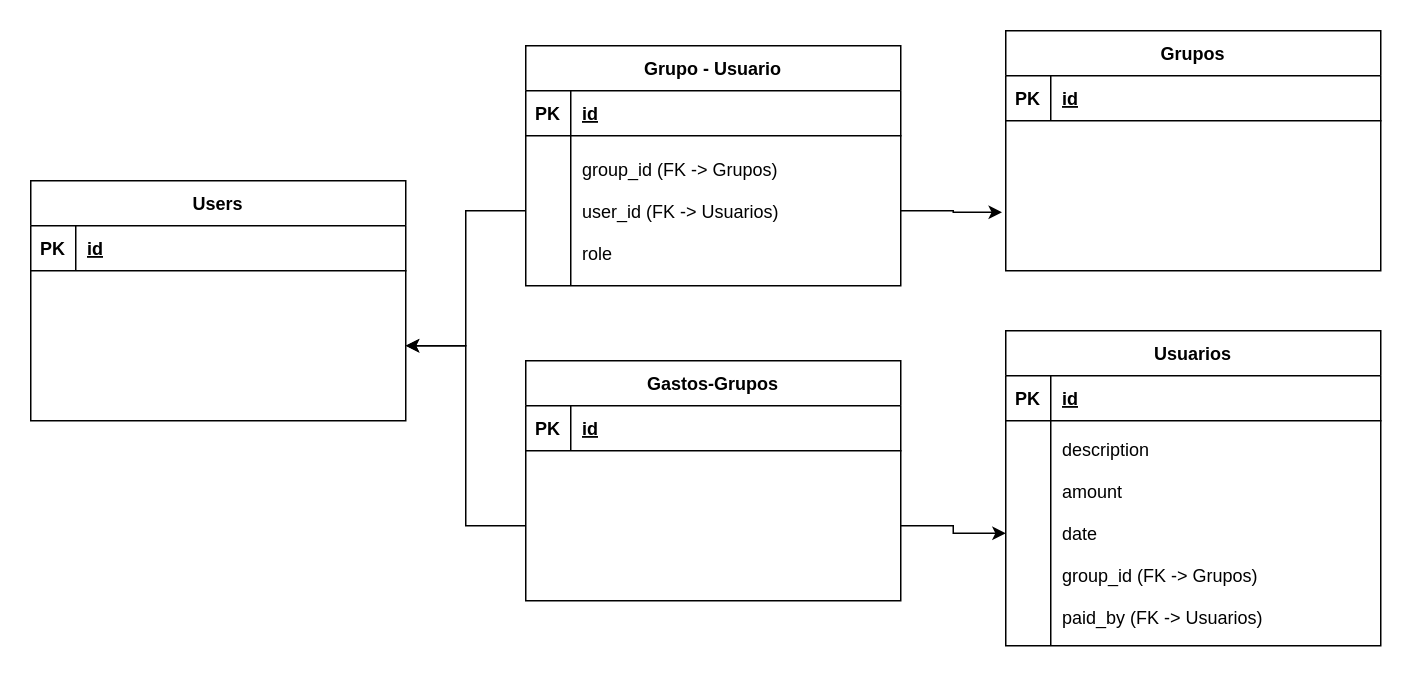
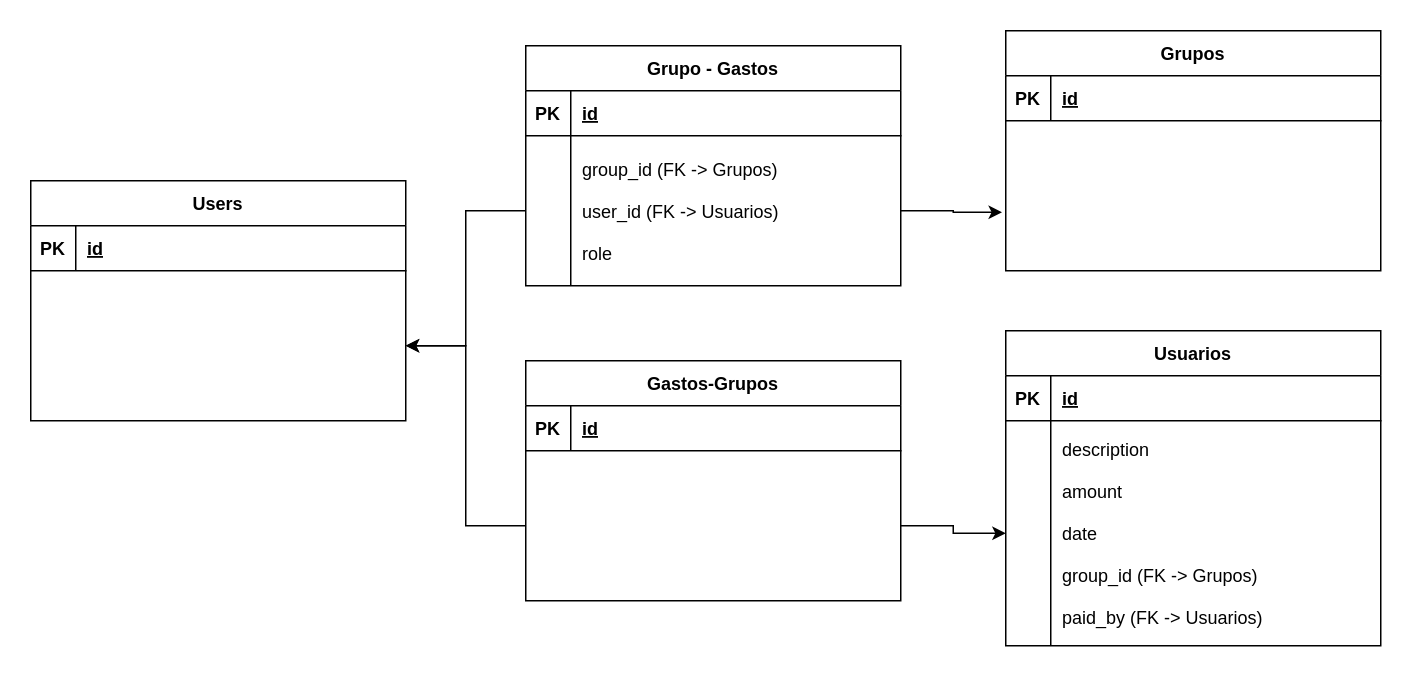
(713, 69) -> (713, 69)
